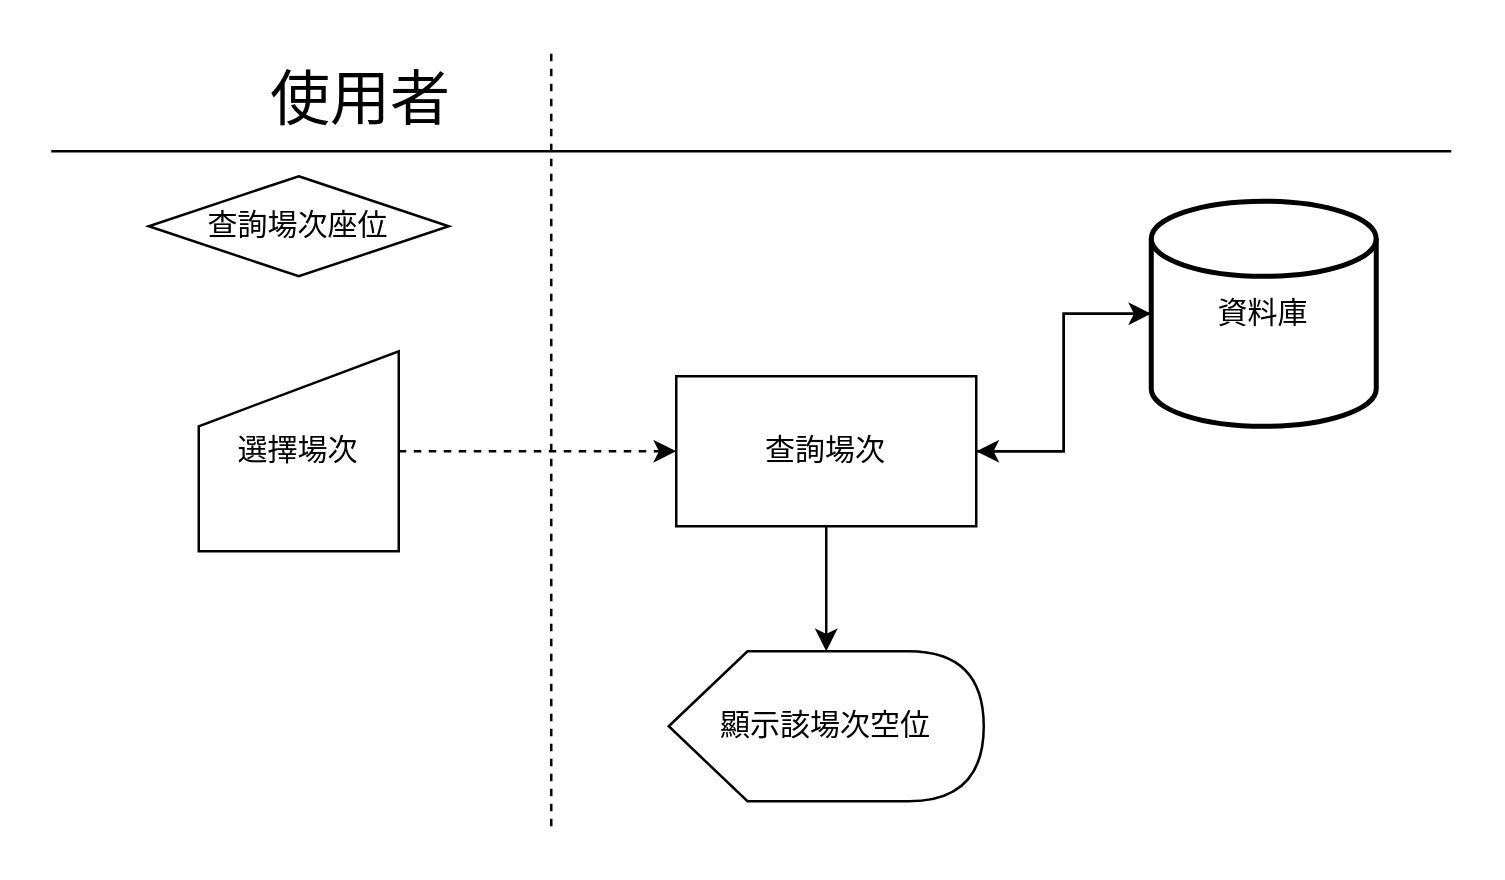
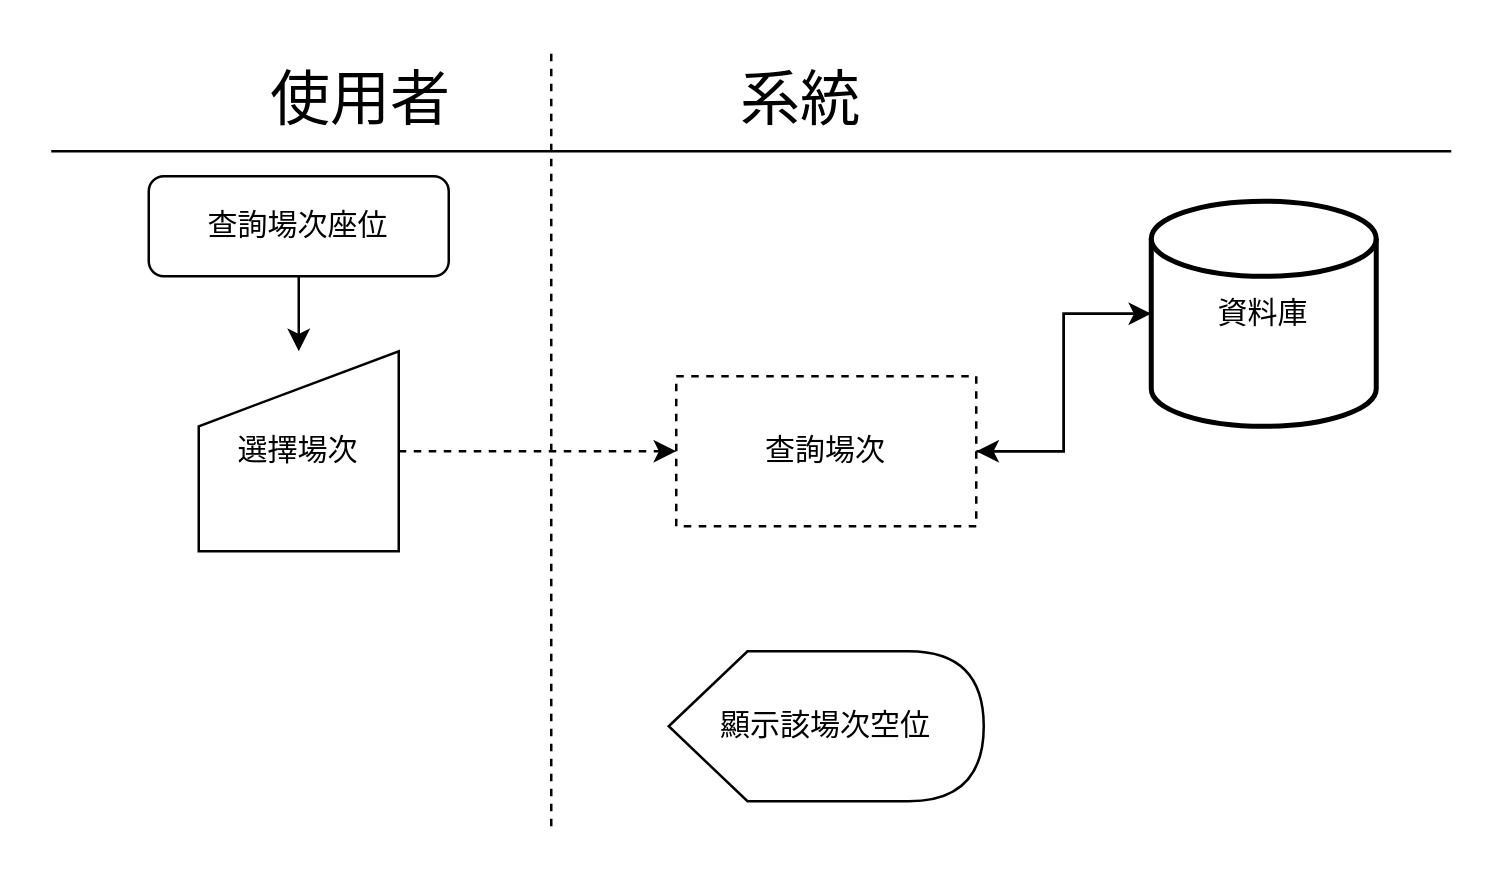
none -> (801, 101)
(299, 226) -> (299, 226)
none -> (299, 322)
(826, 451) -> (826, 451)
(826, 580) -> none
